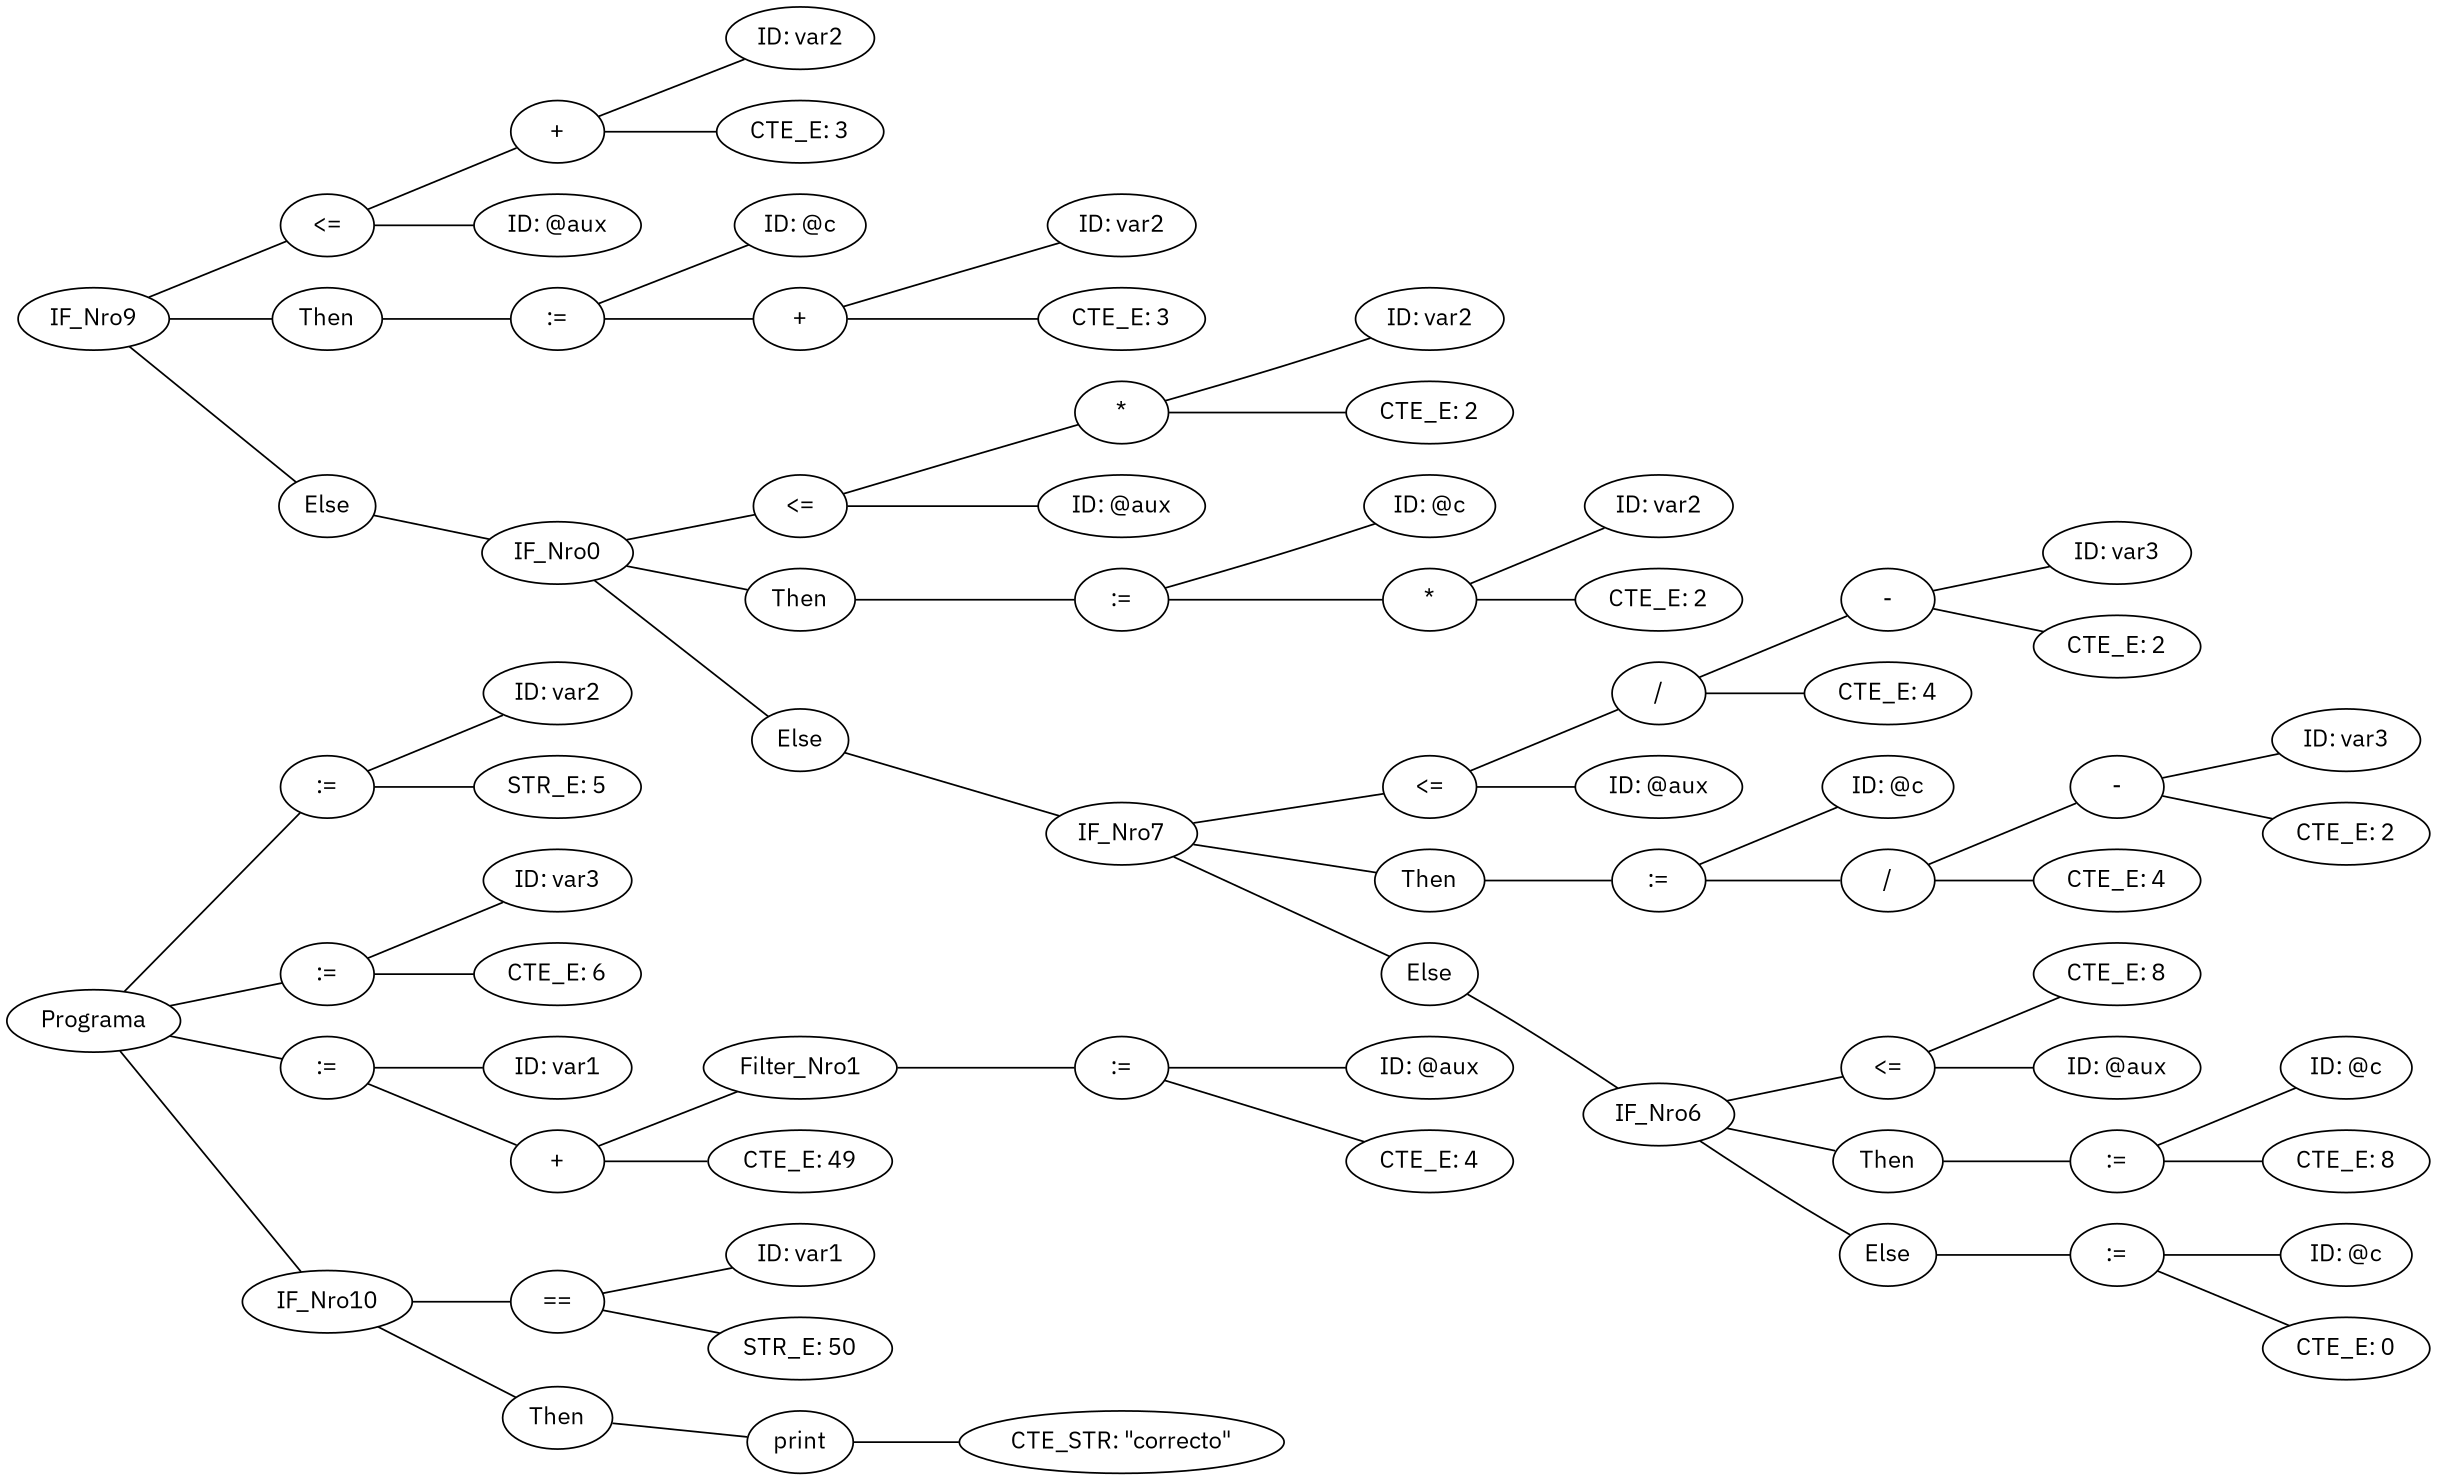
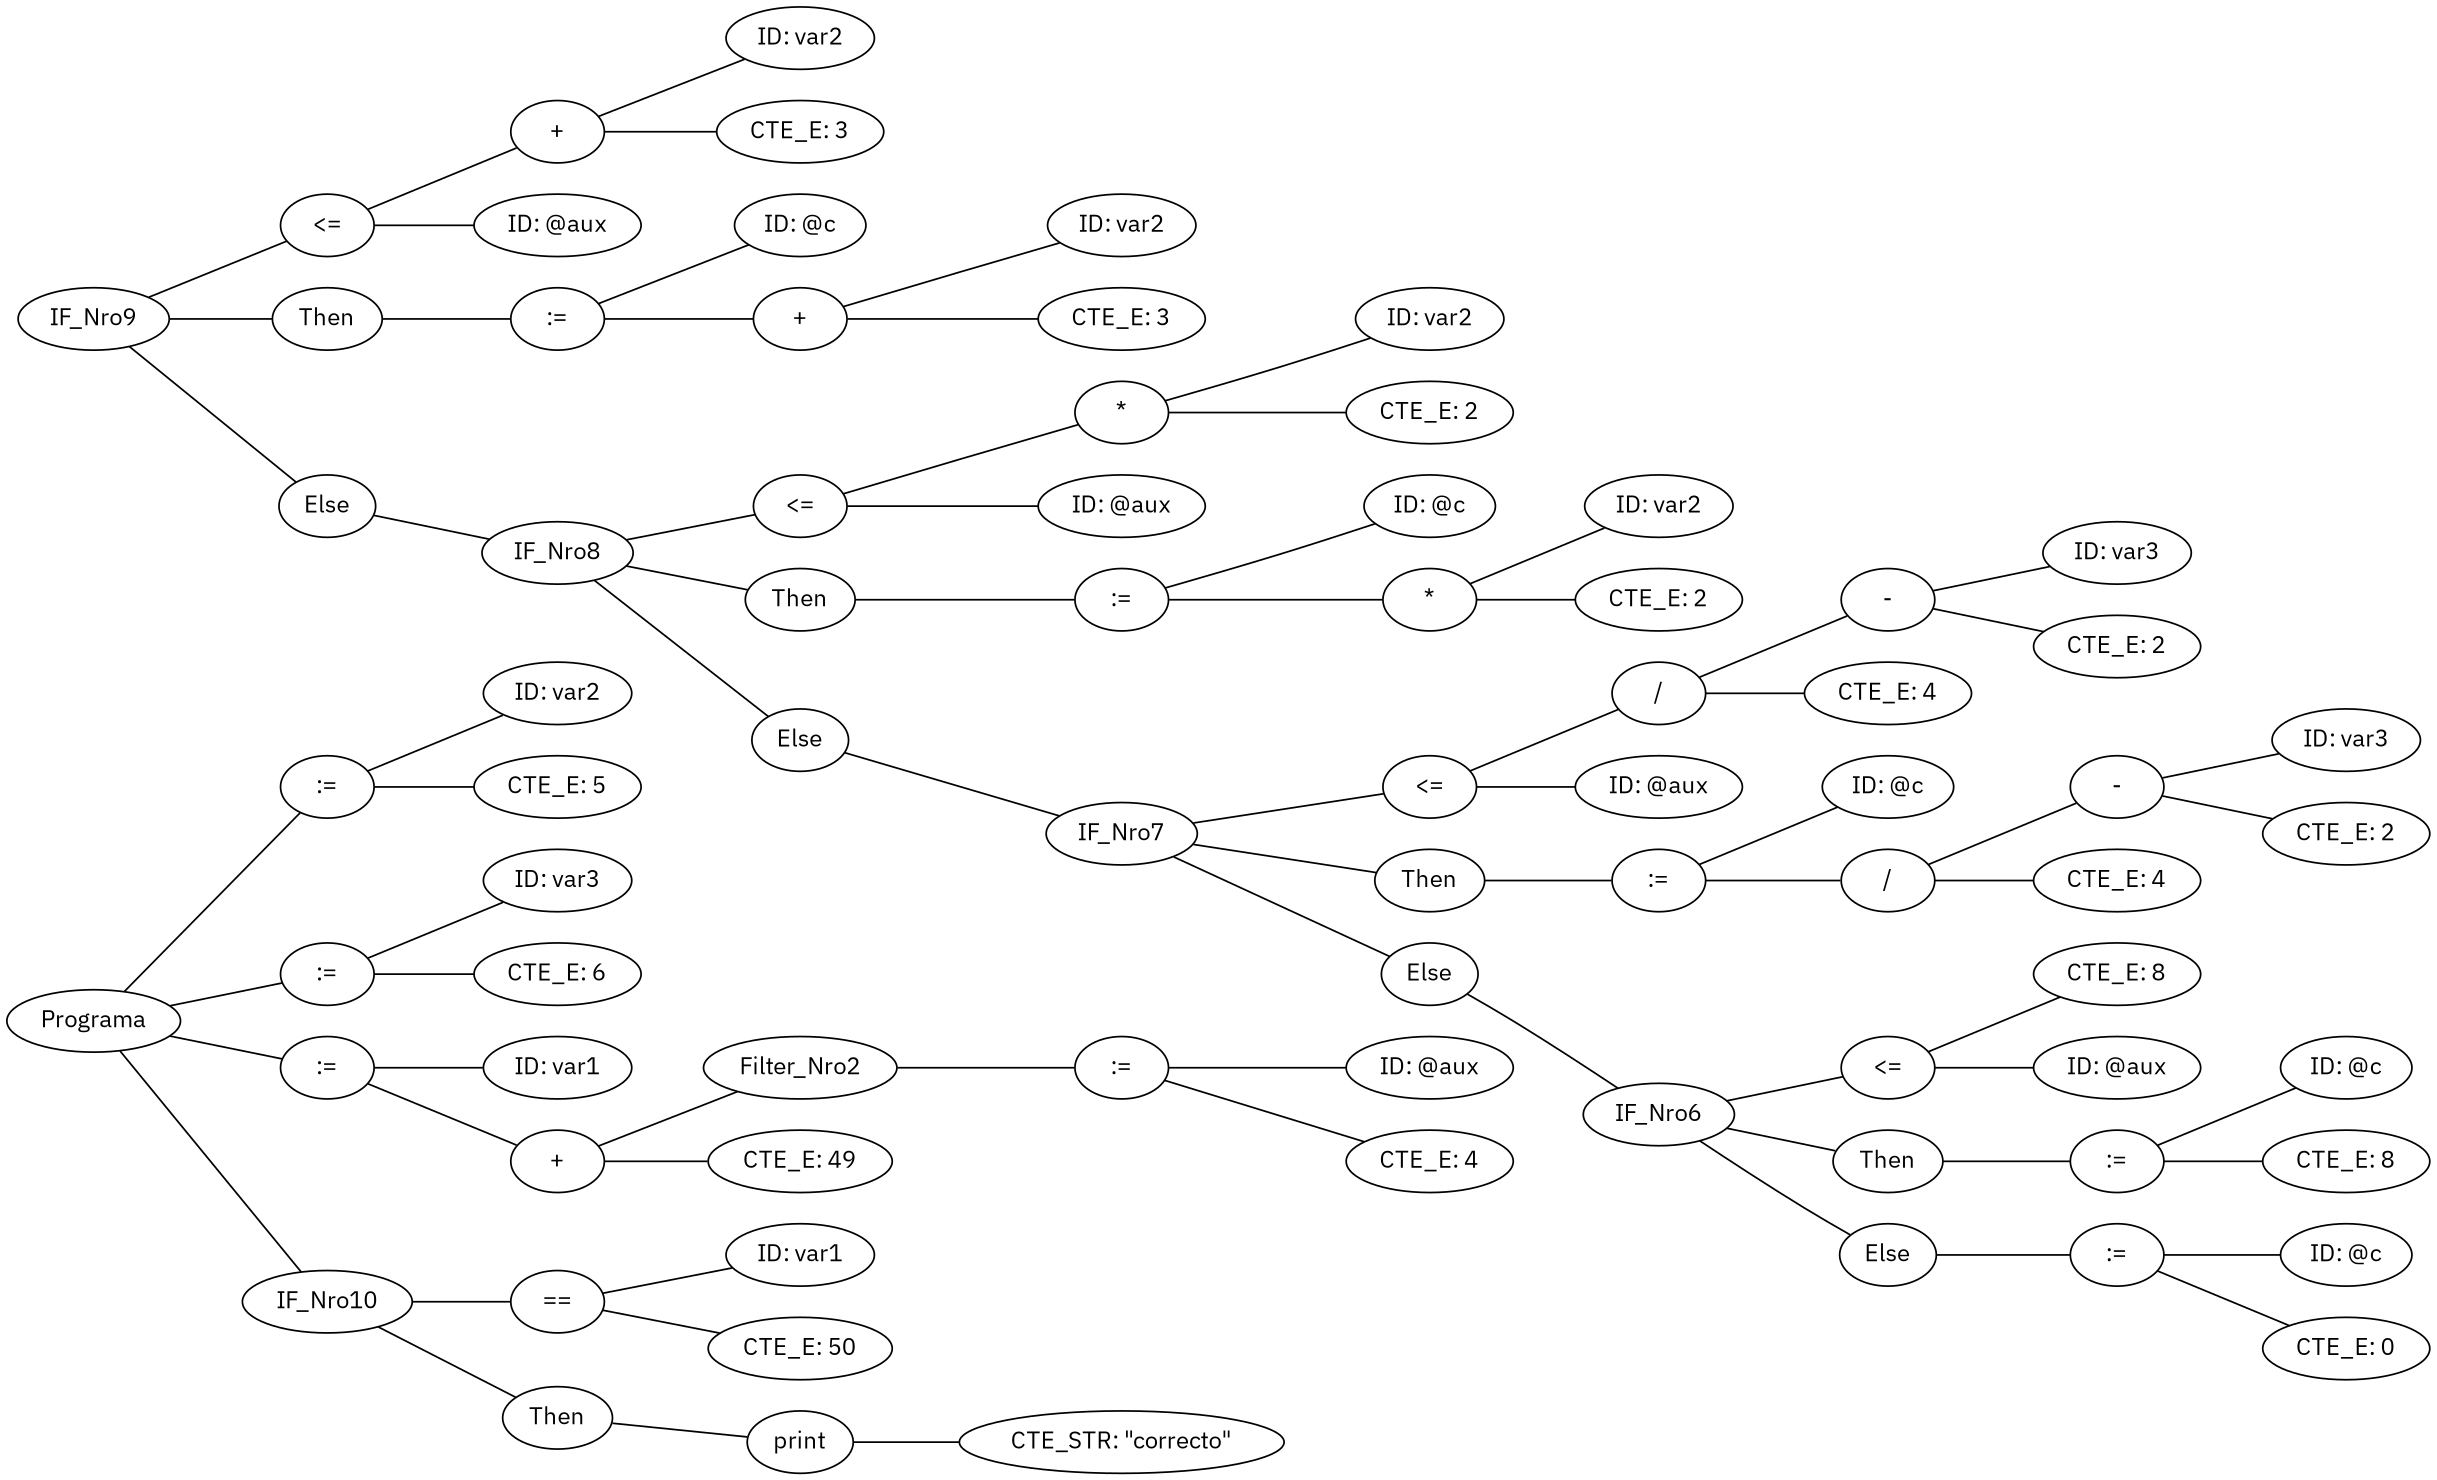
(558, 553) -> (558, 553)
(558, 787) -> (558, 787)
(800, 1068) -> (800, 1068)
(800, 1349) -> (800, 1349)
